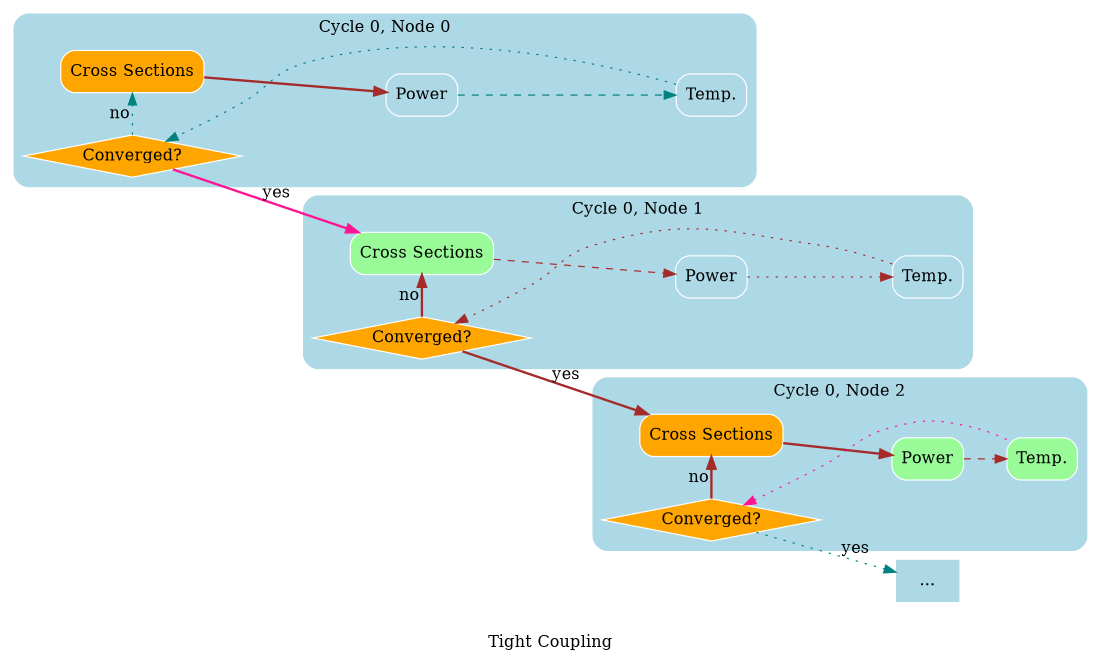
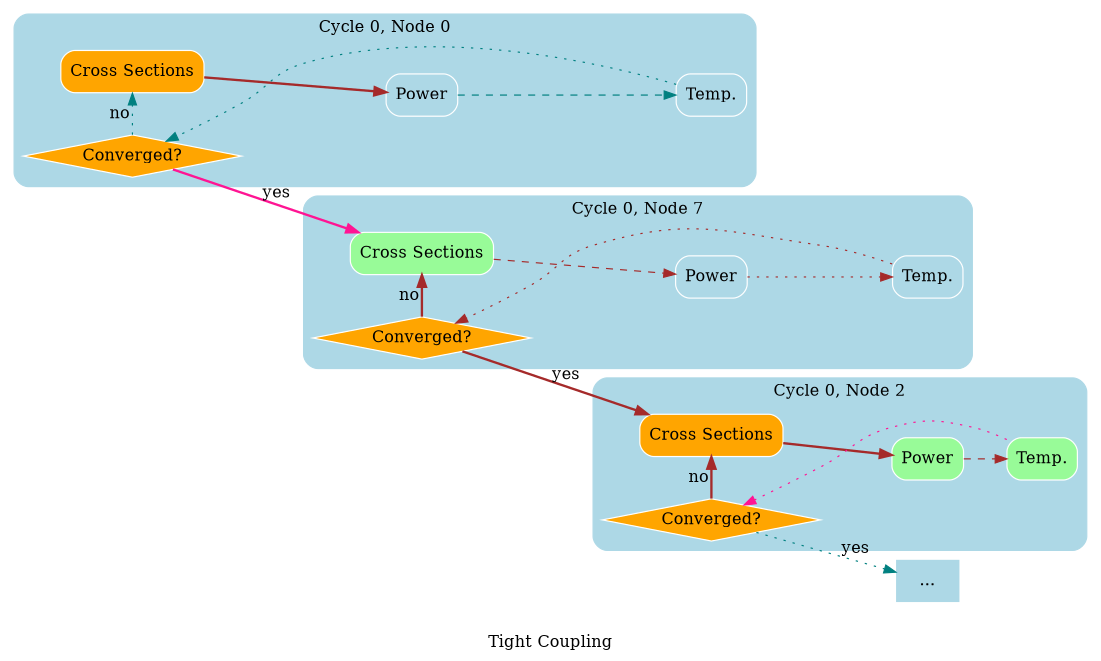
(638, 209) -> (638, 209)
